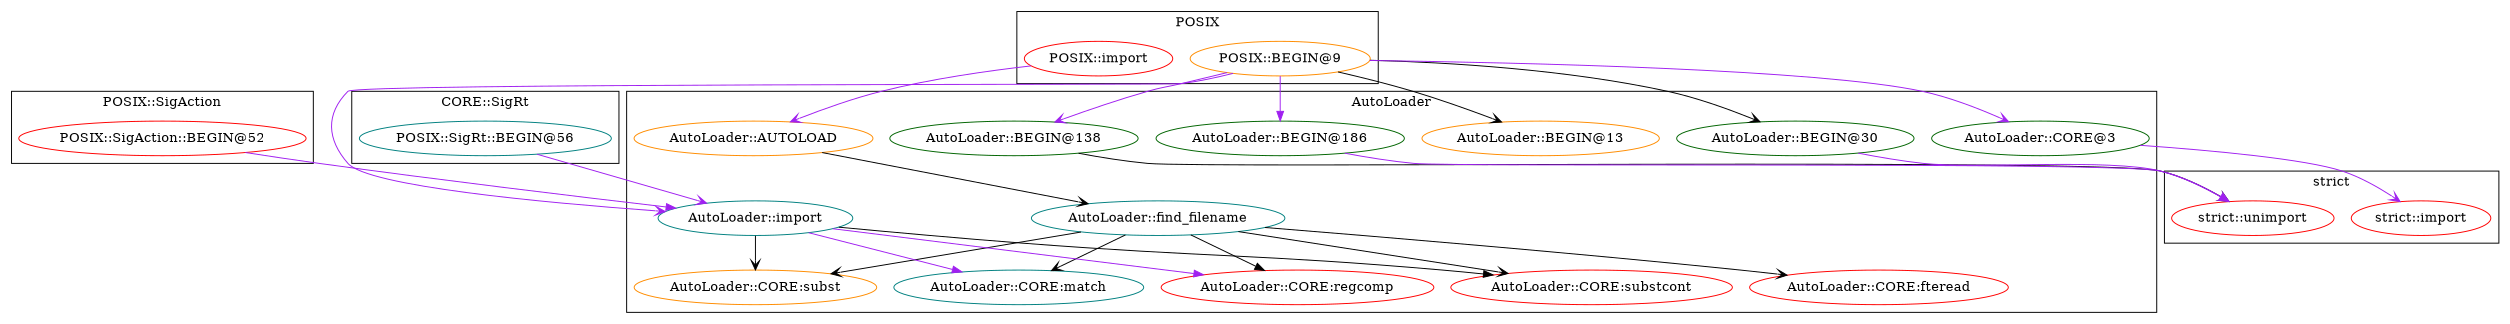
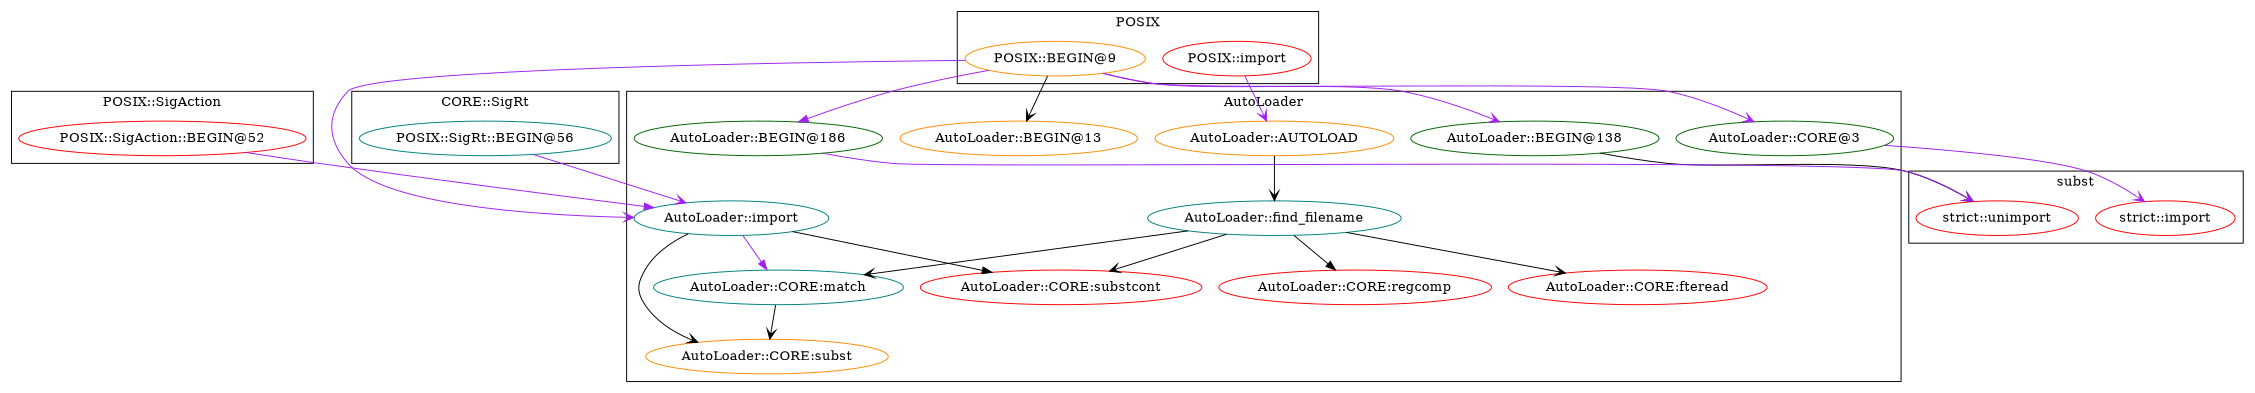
(1795, 138) -> none
(2332, 182) -> (2076, 182)
(1013, 251) -> none
(961, 252) -> (774, 317)
